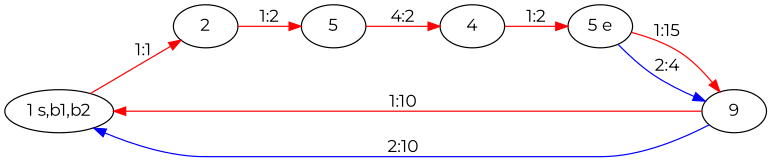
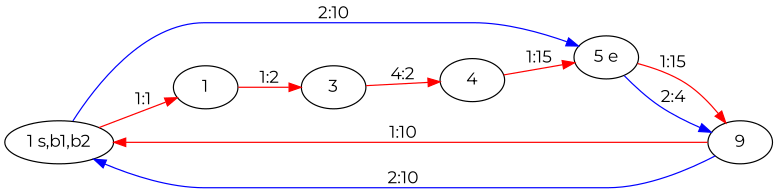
(536, 17) -> (539, 58)
none -> (302, 23)
(206, 26) -> (206, 87)
(334, 26) -> (334, 87)
